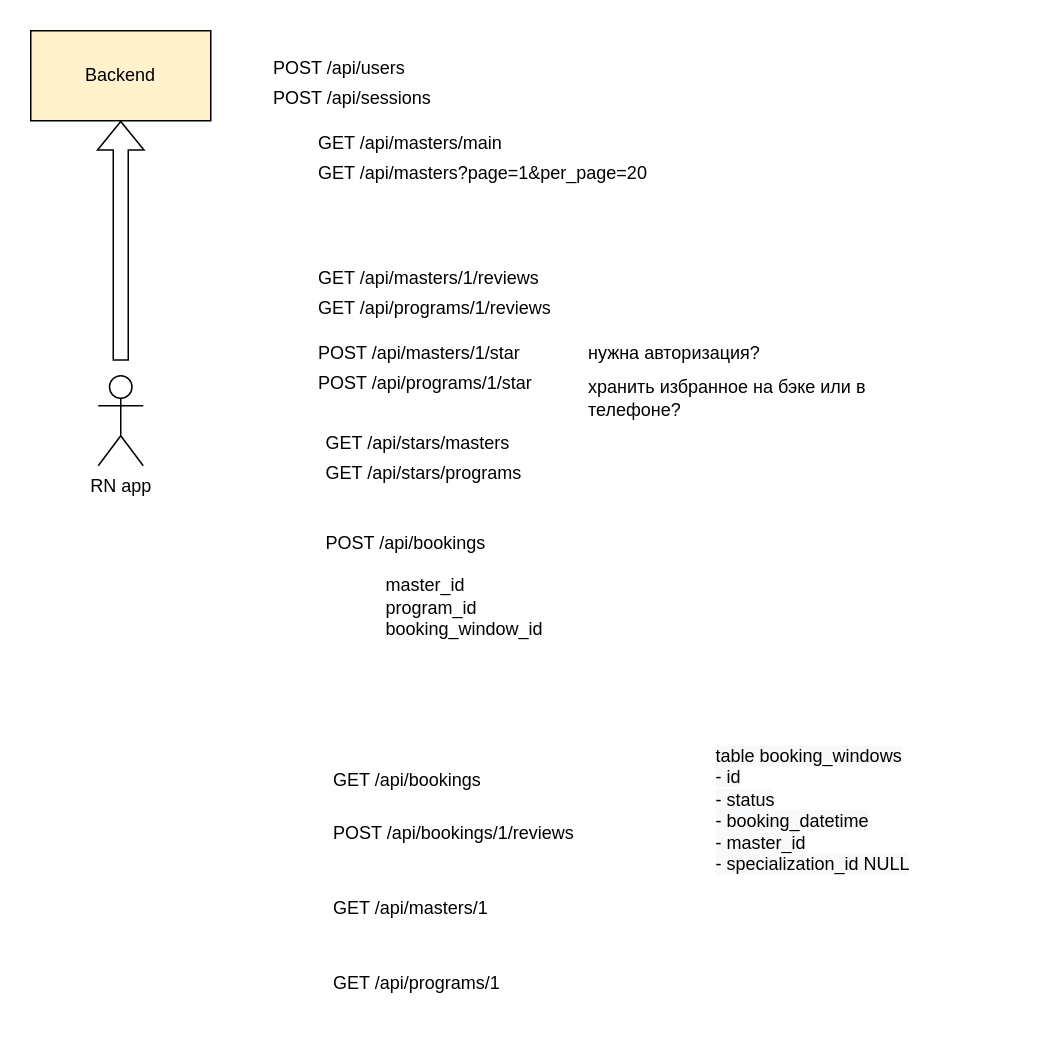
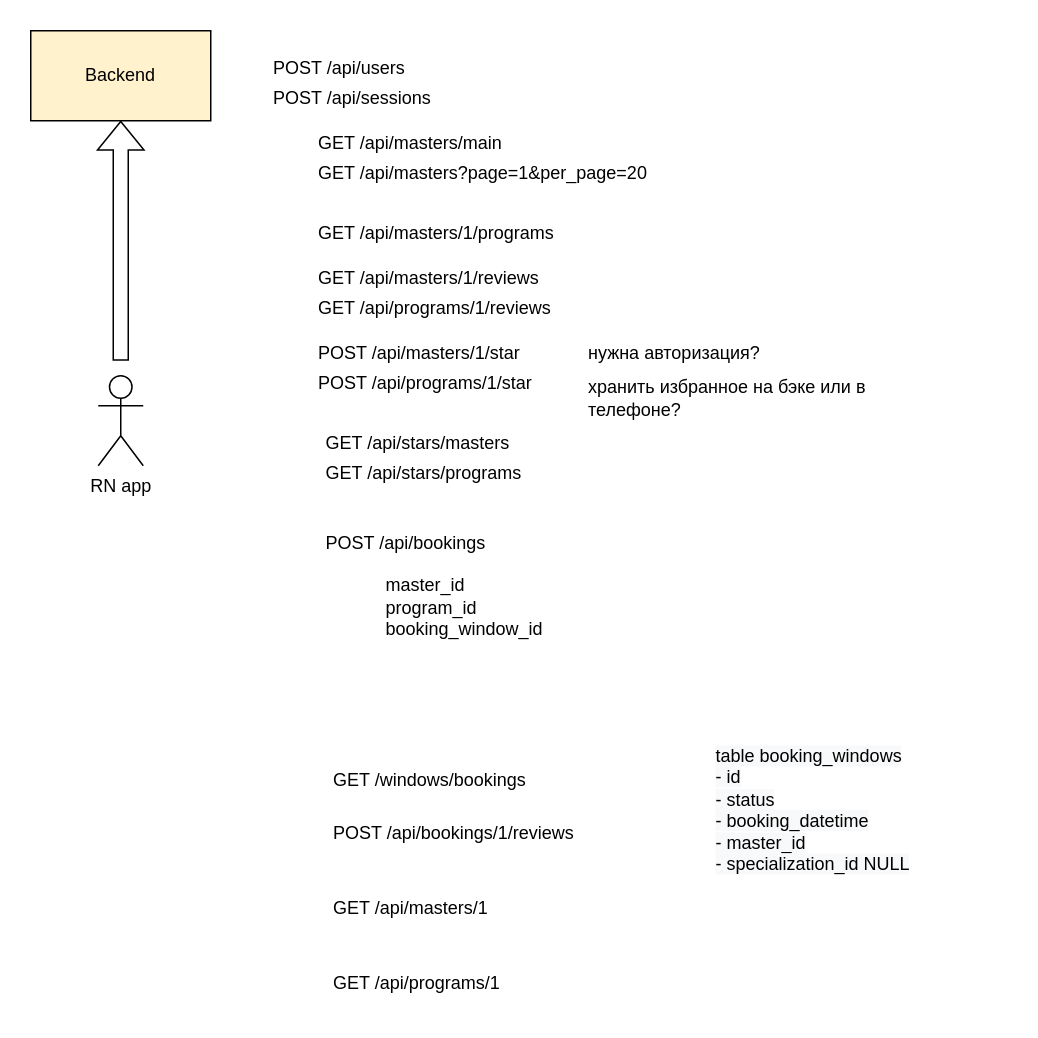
none -> (481, 233)
(412, 781) -> (433, 781)
